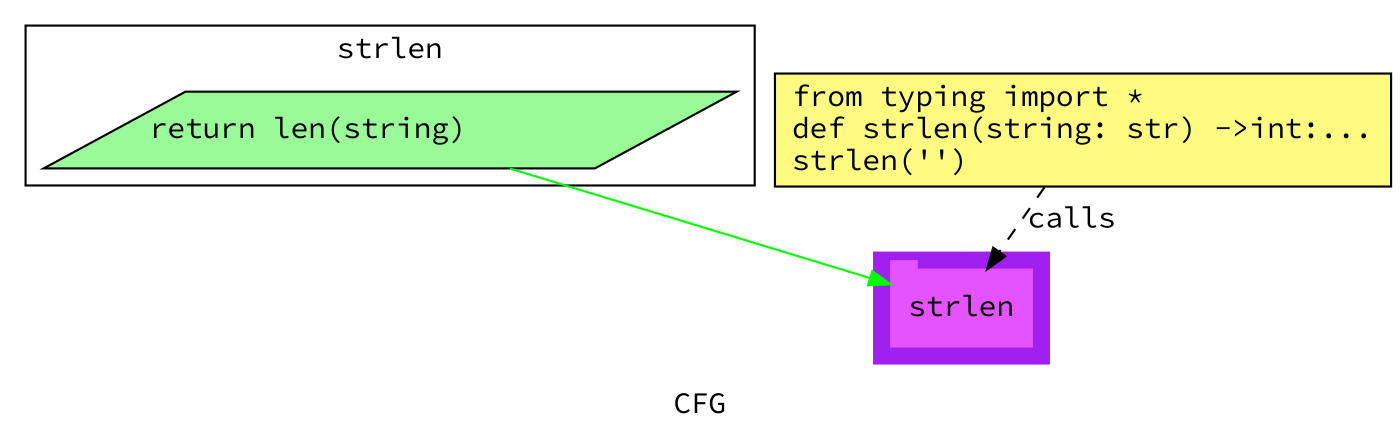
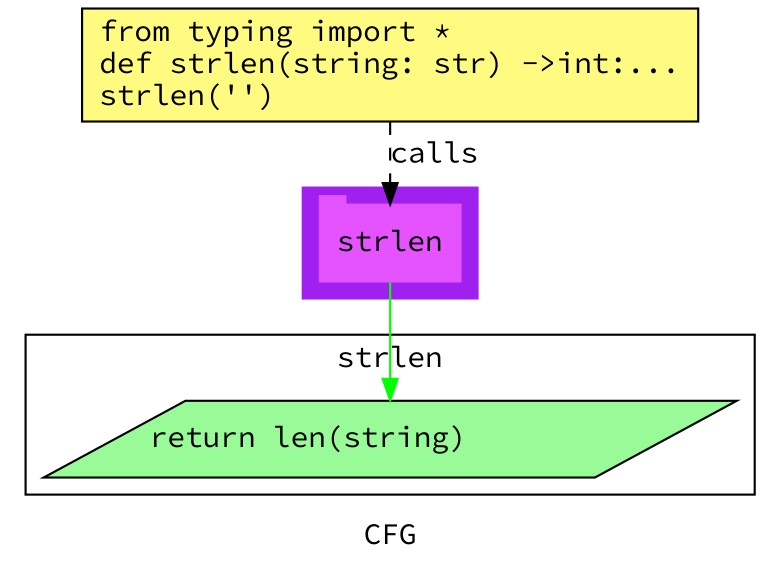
(690, 223) -> (390, 321)
